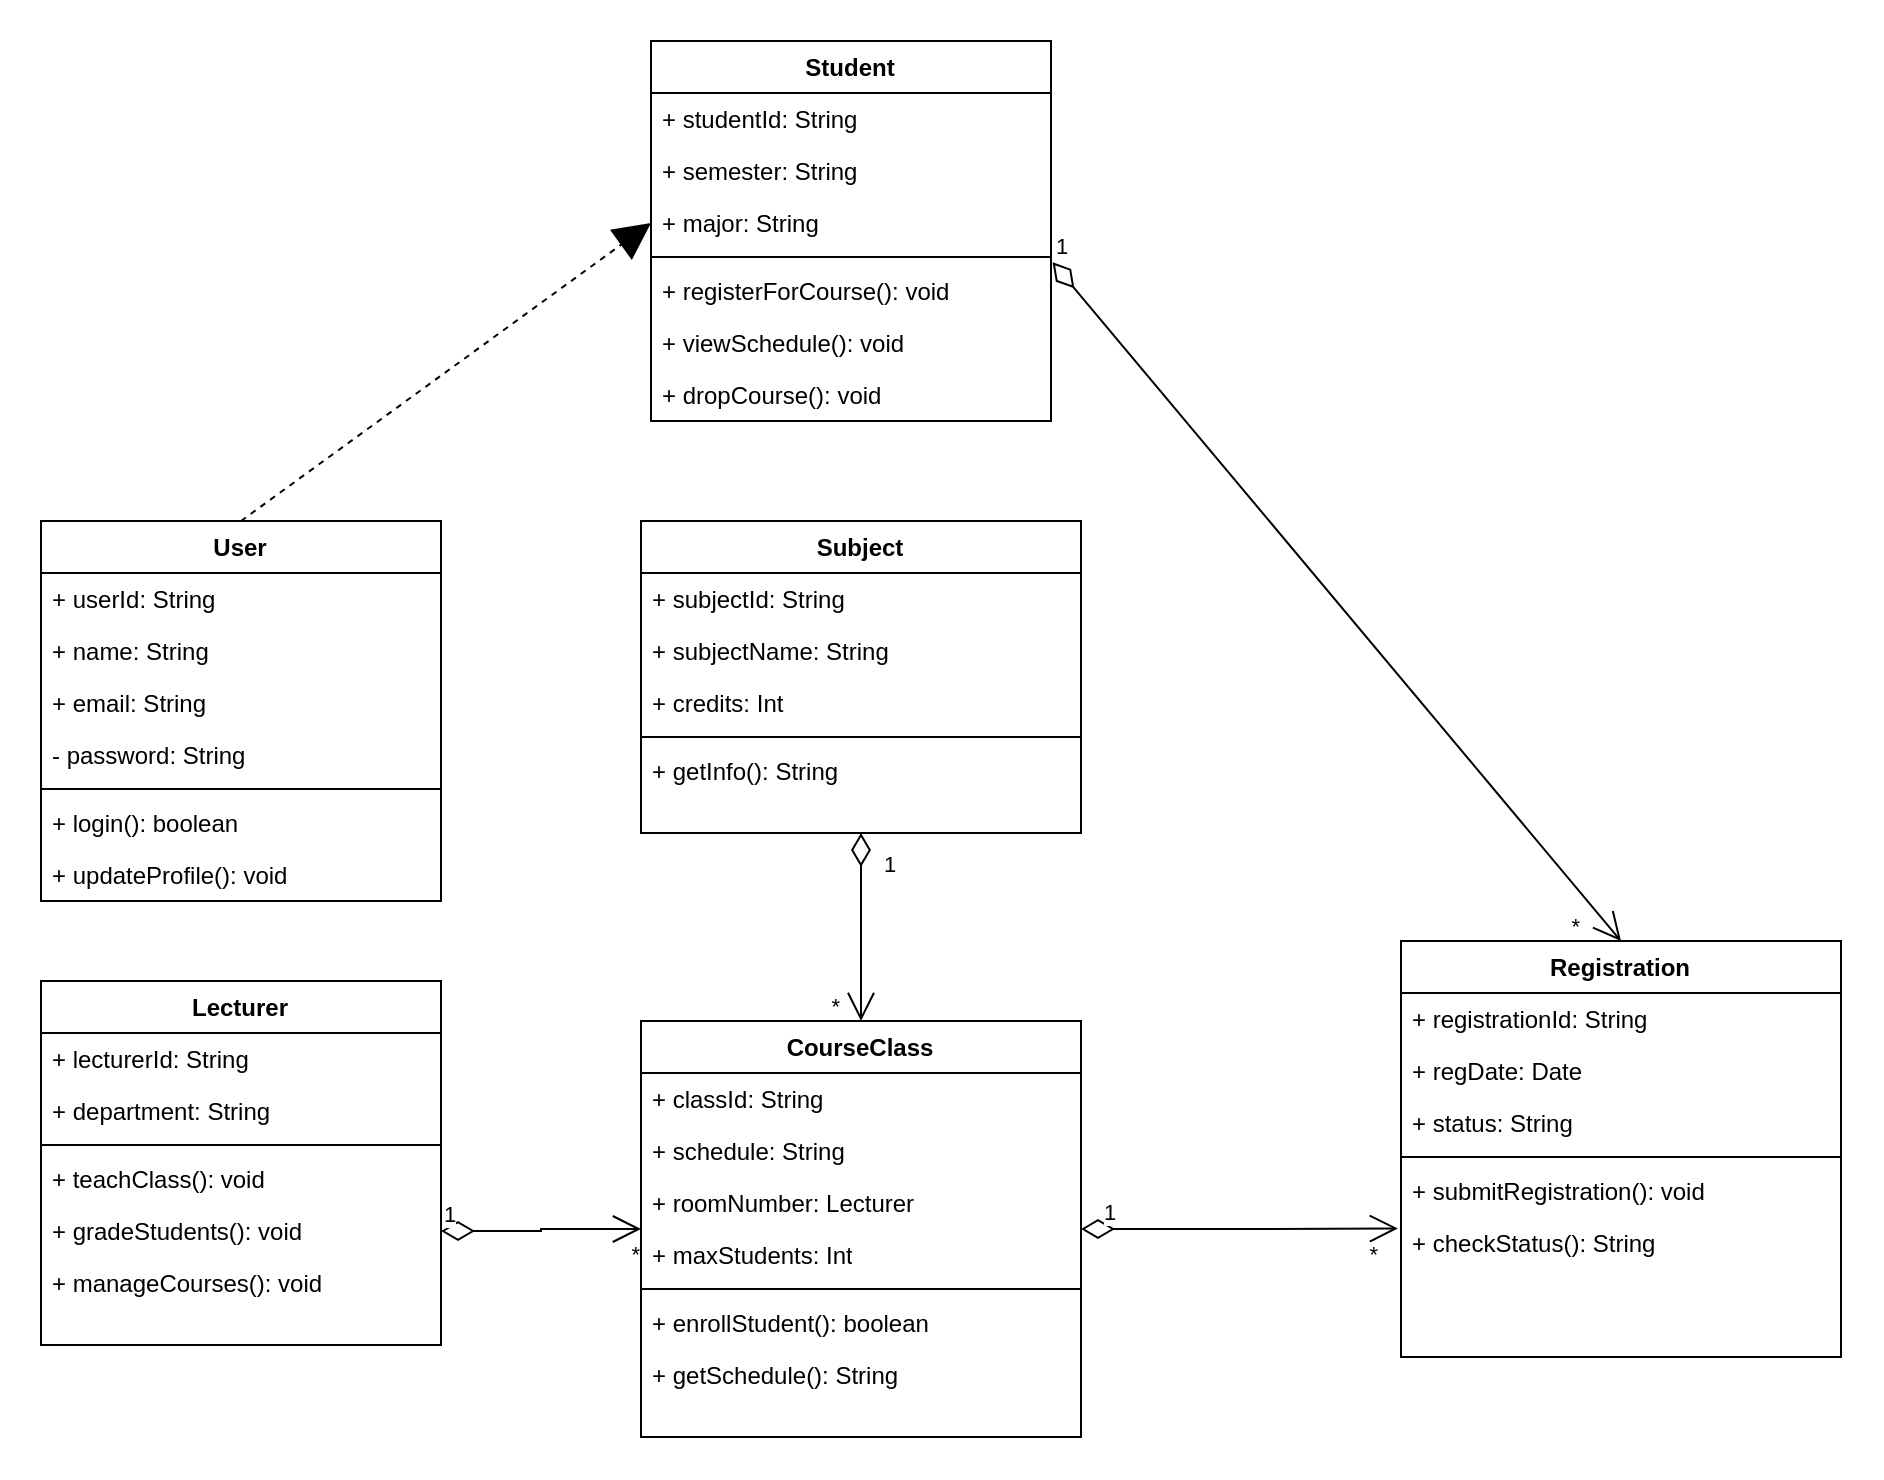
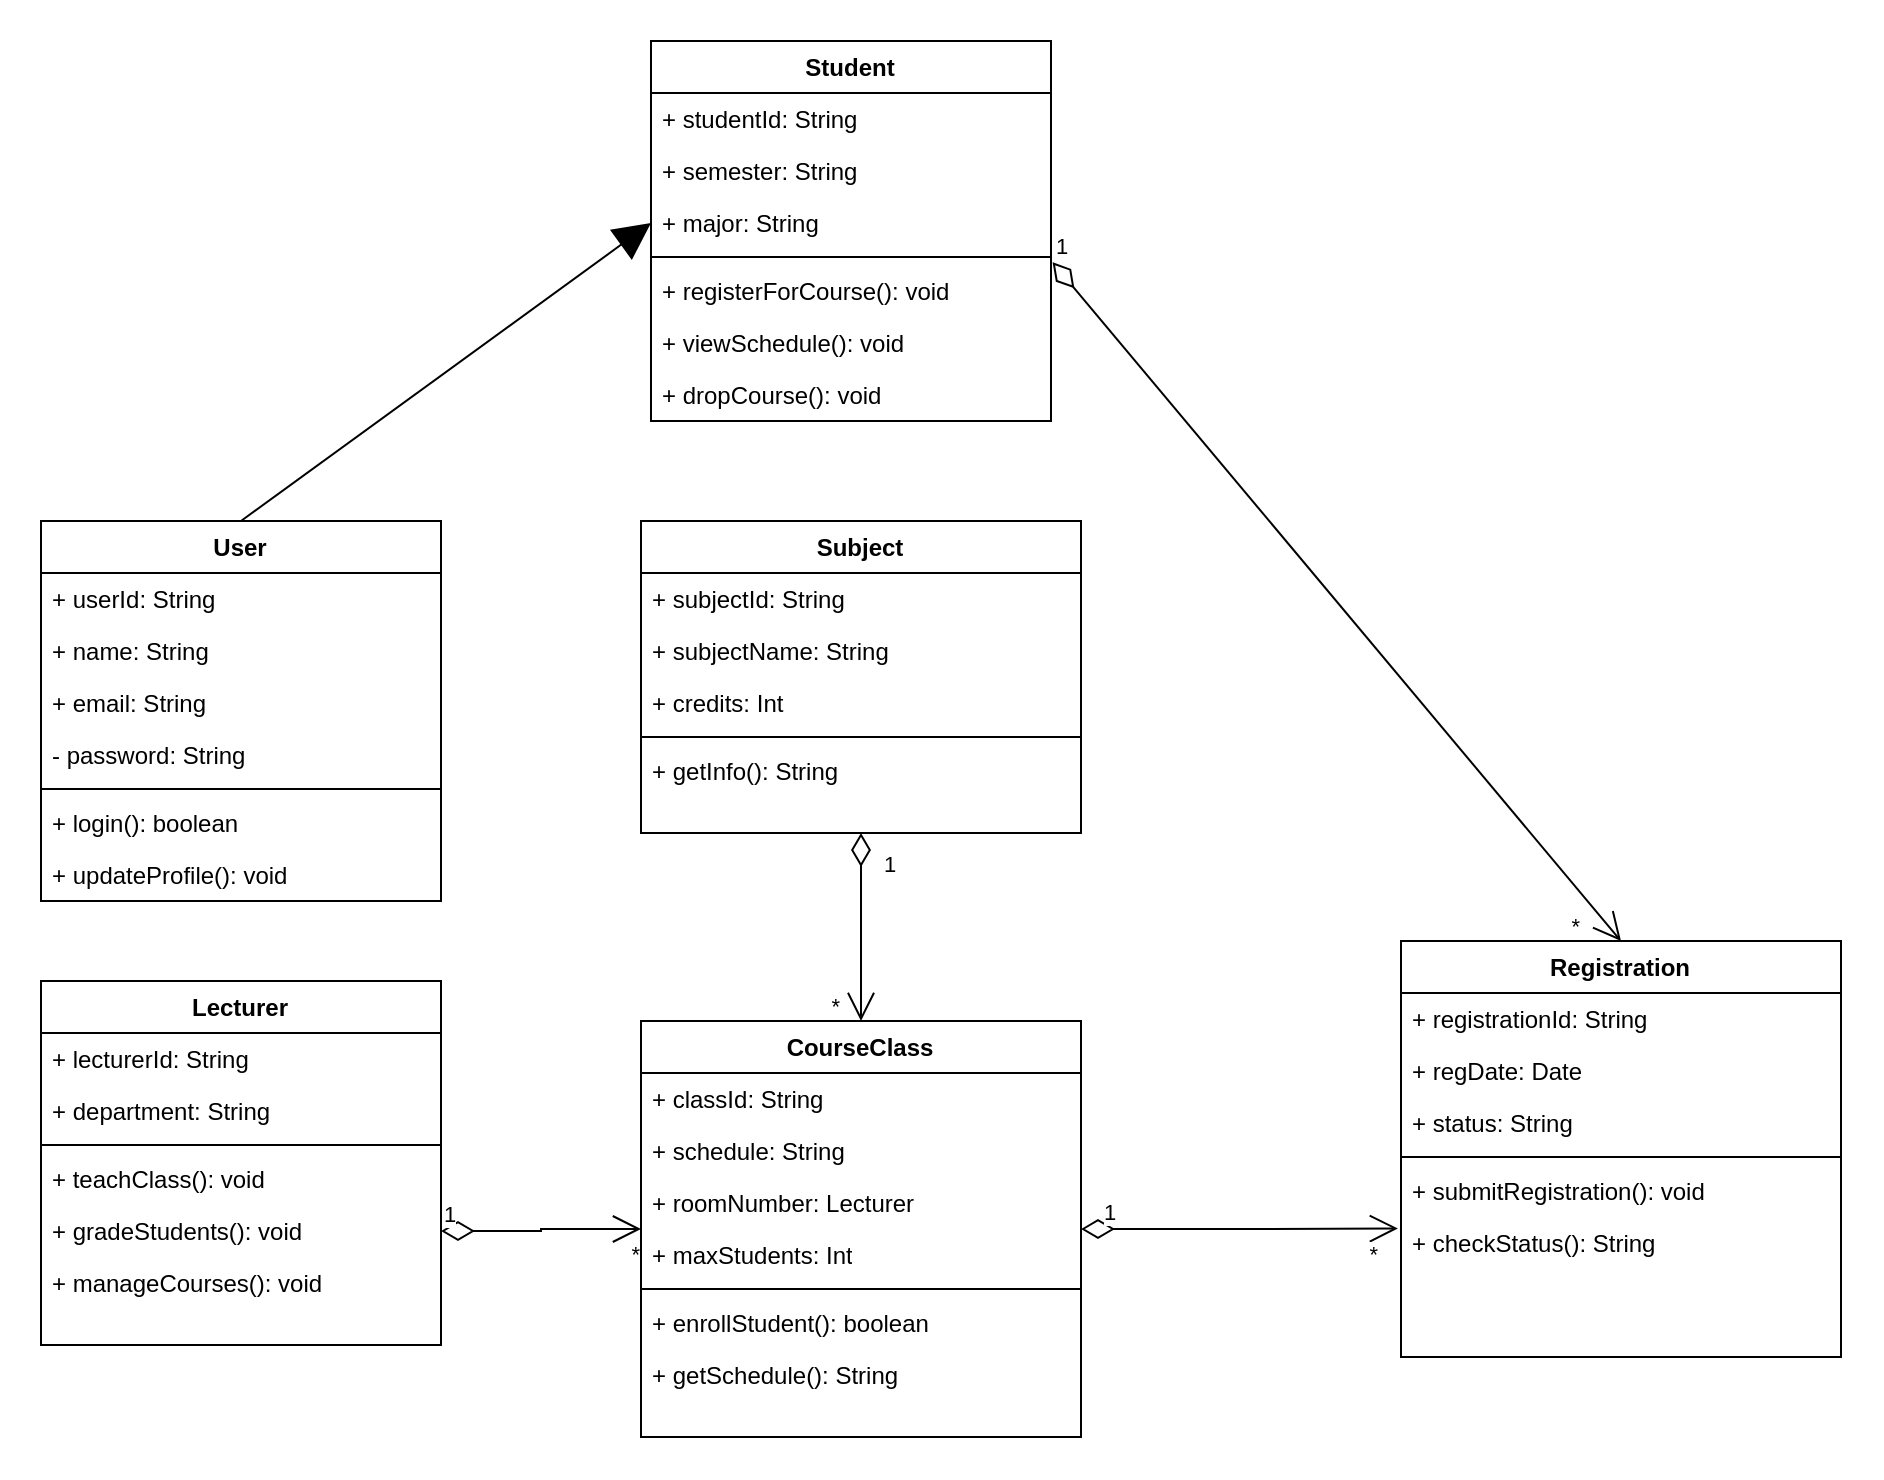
(432, 382) -> (432, 382)
